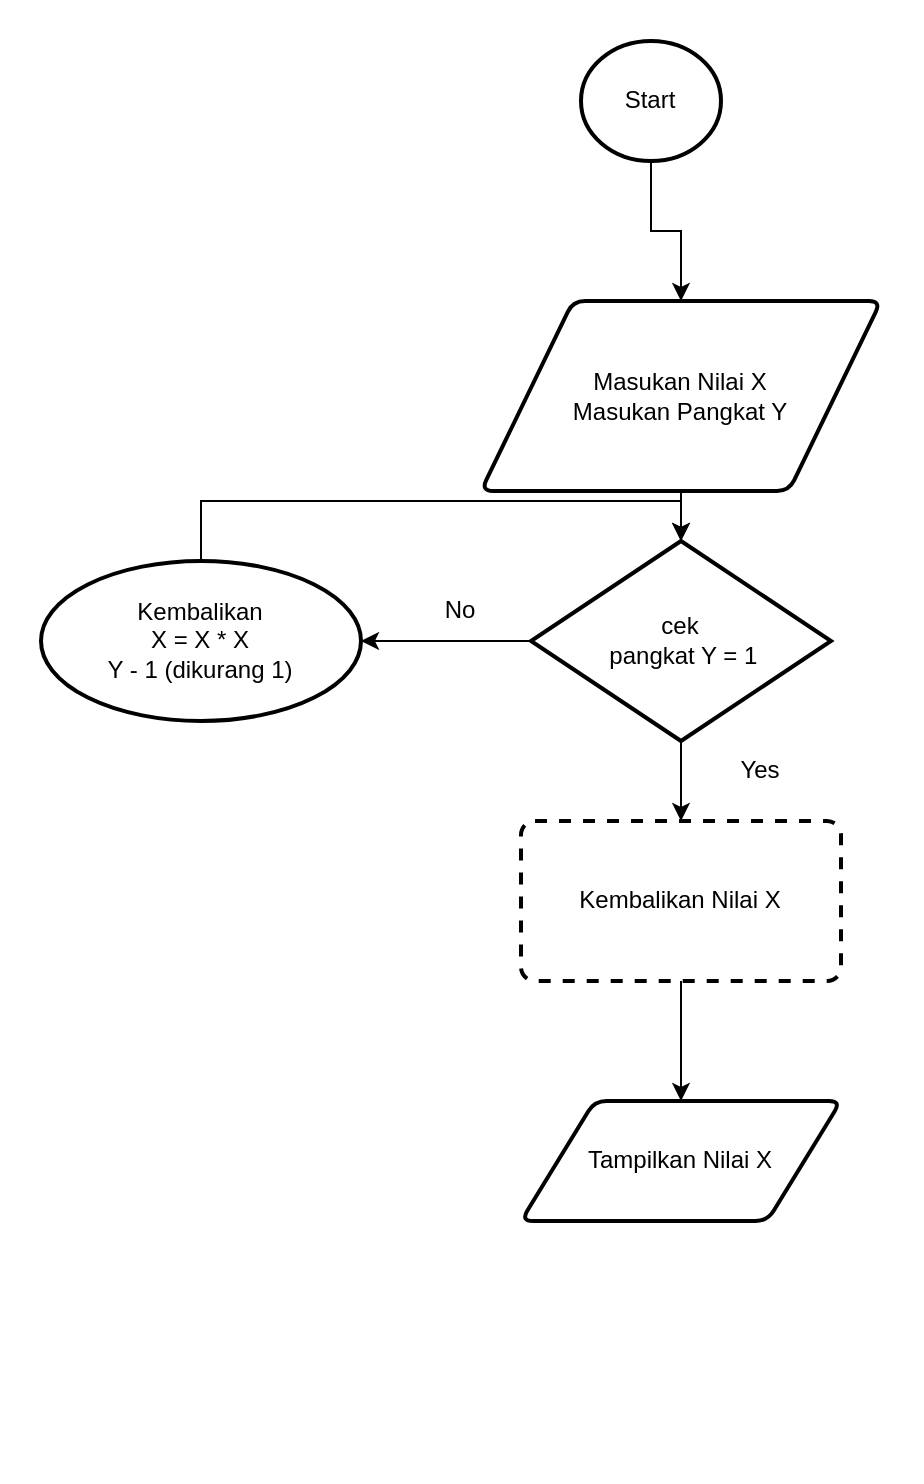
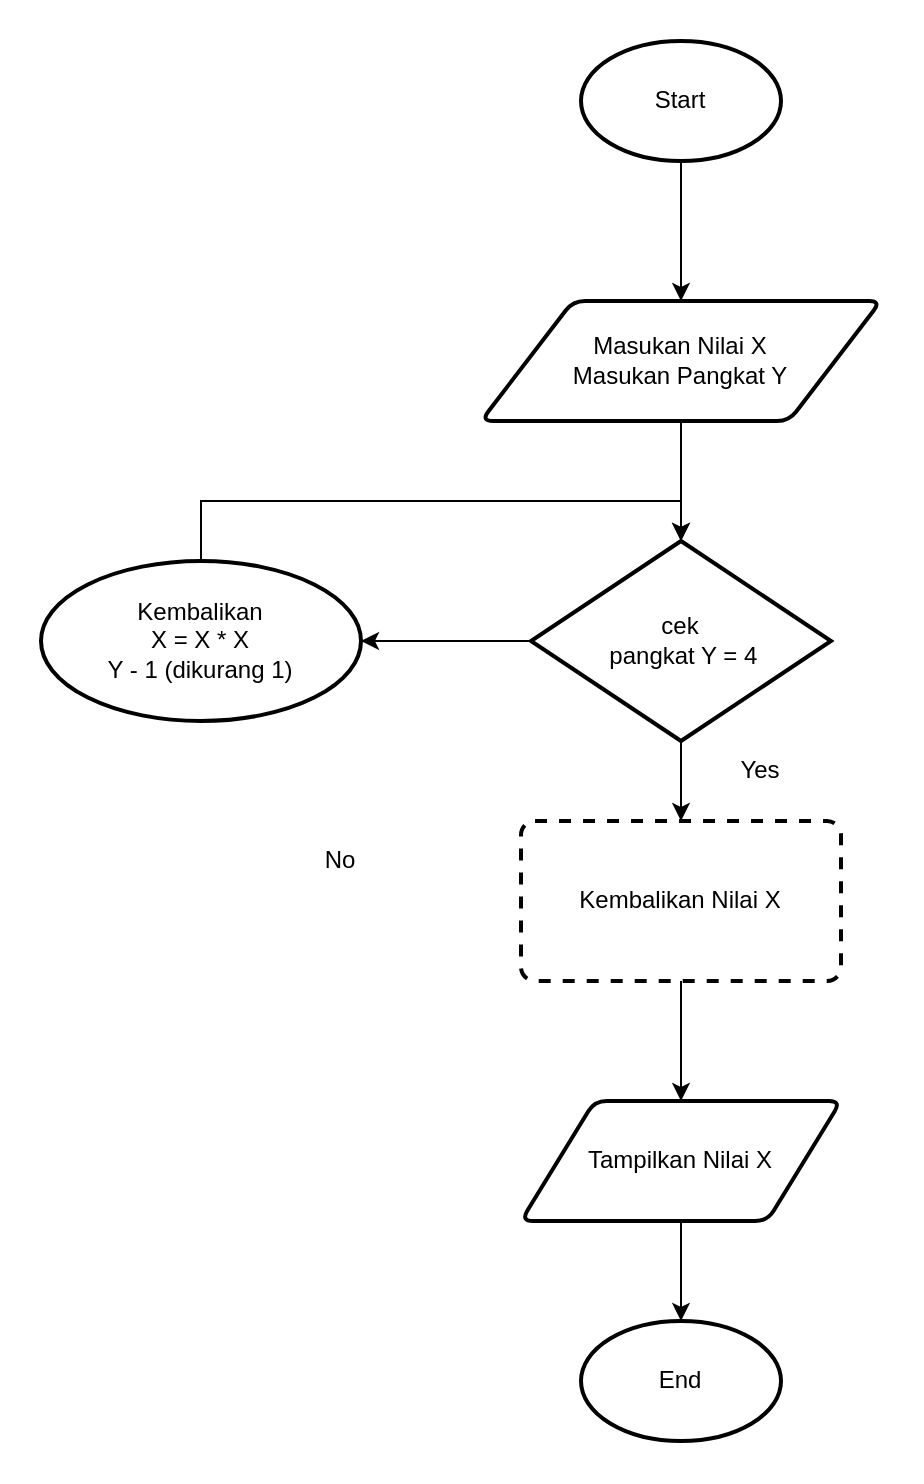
(651, 101) -> (681, 101)
(681, 396) -> (681, 361)
(461, 611) -> (341, 861)
(681, 641) -> (681, 641)
none -> (681, 1264)
none -> (681, 1381)
